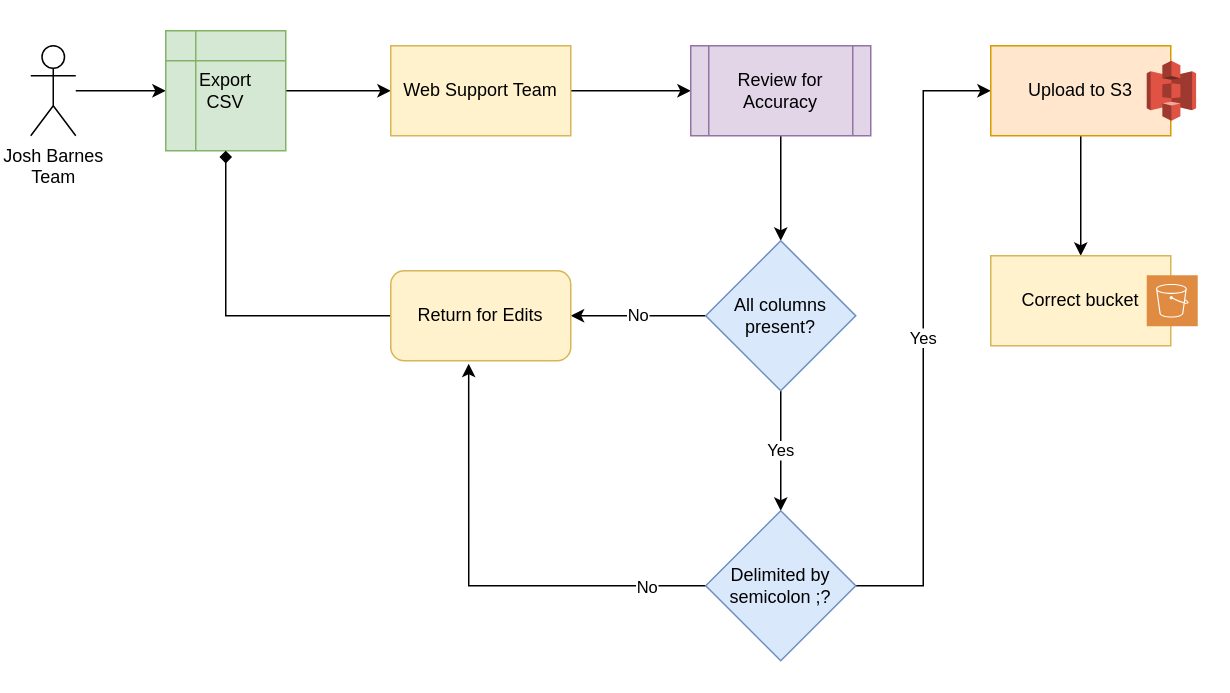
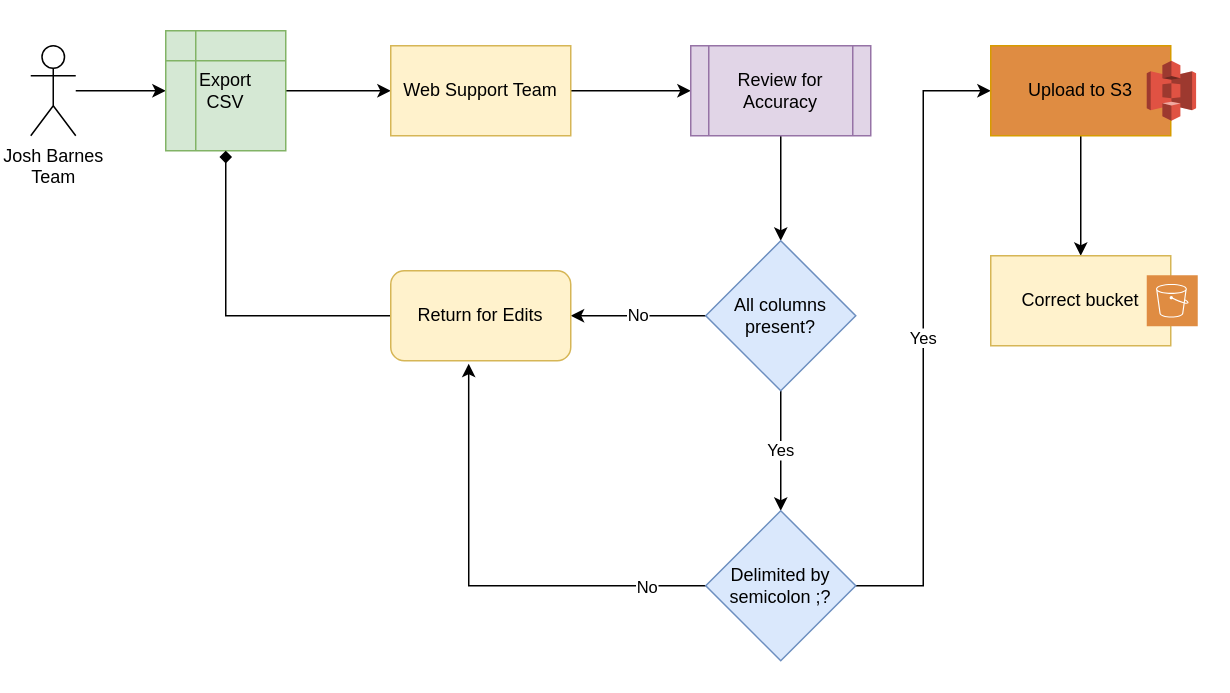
(1081, 91) -> (1081, 91)
